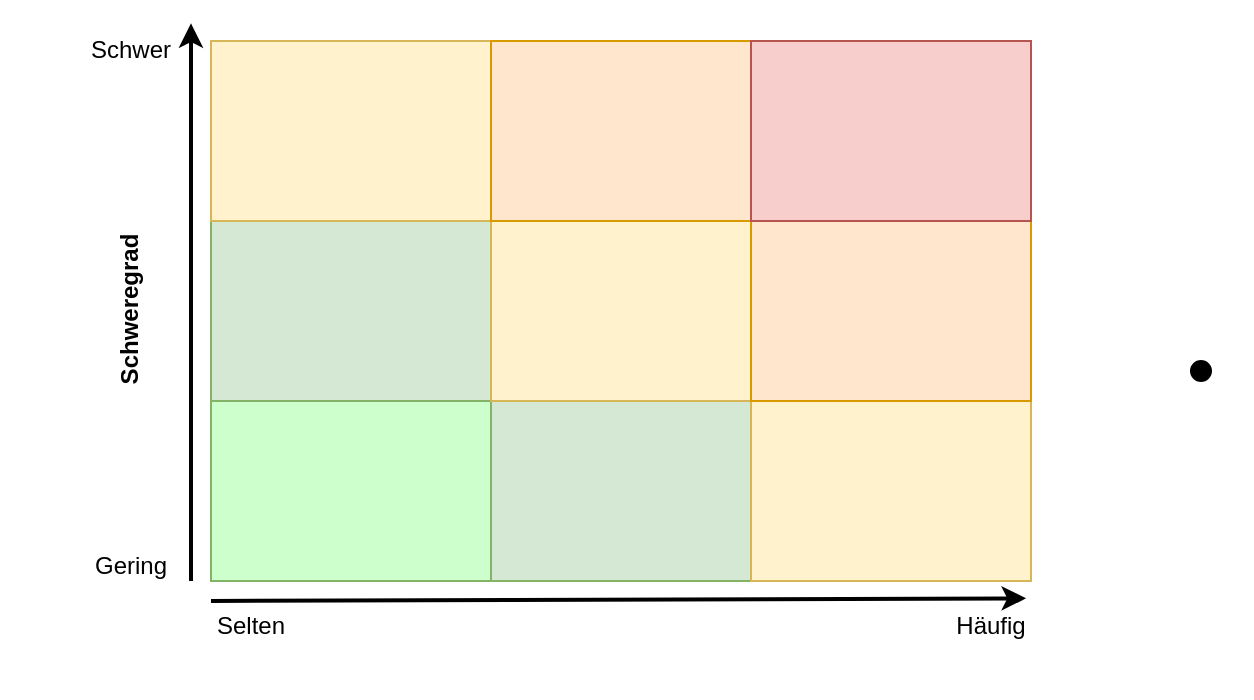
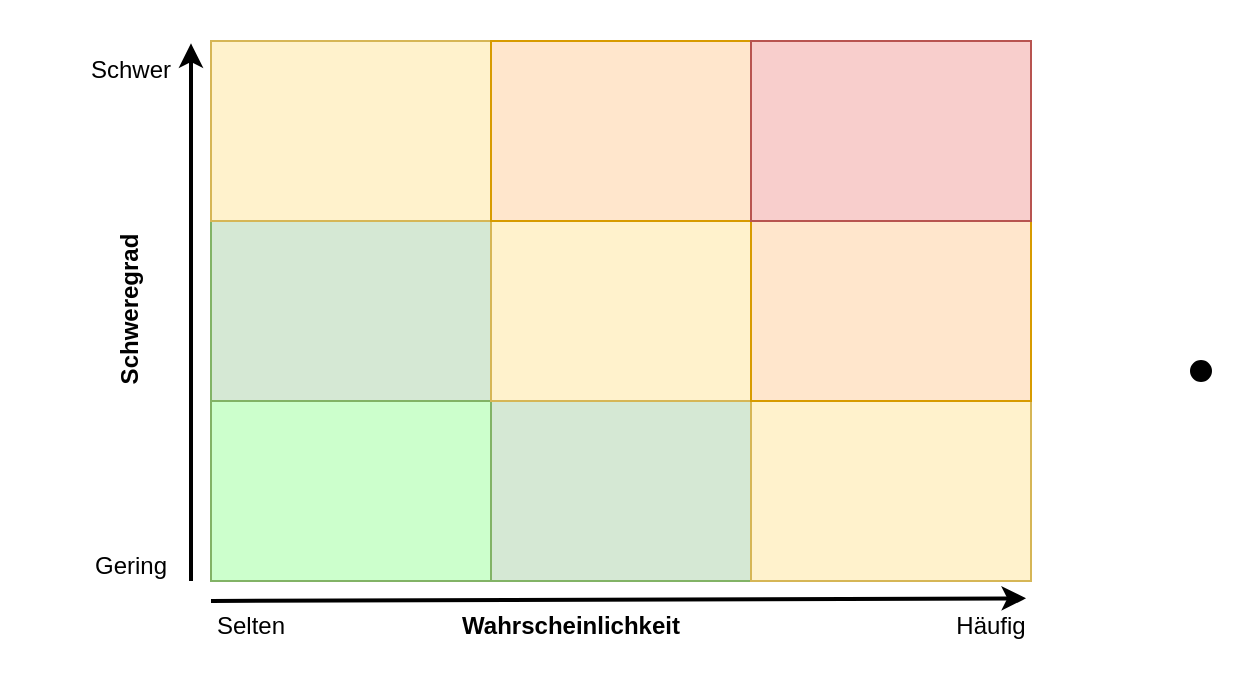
(131, 51) -> (131, 71)
none -> (571, 627)
